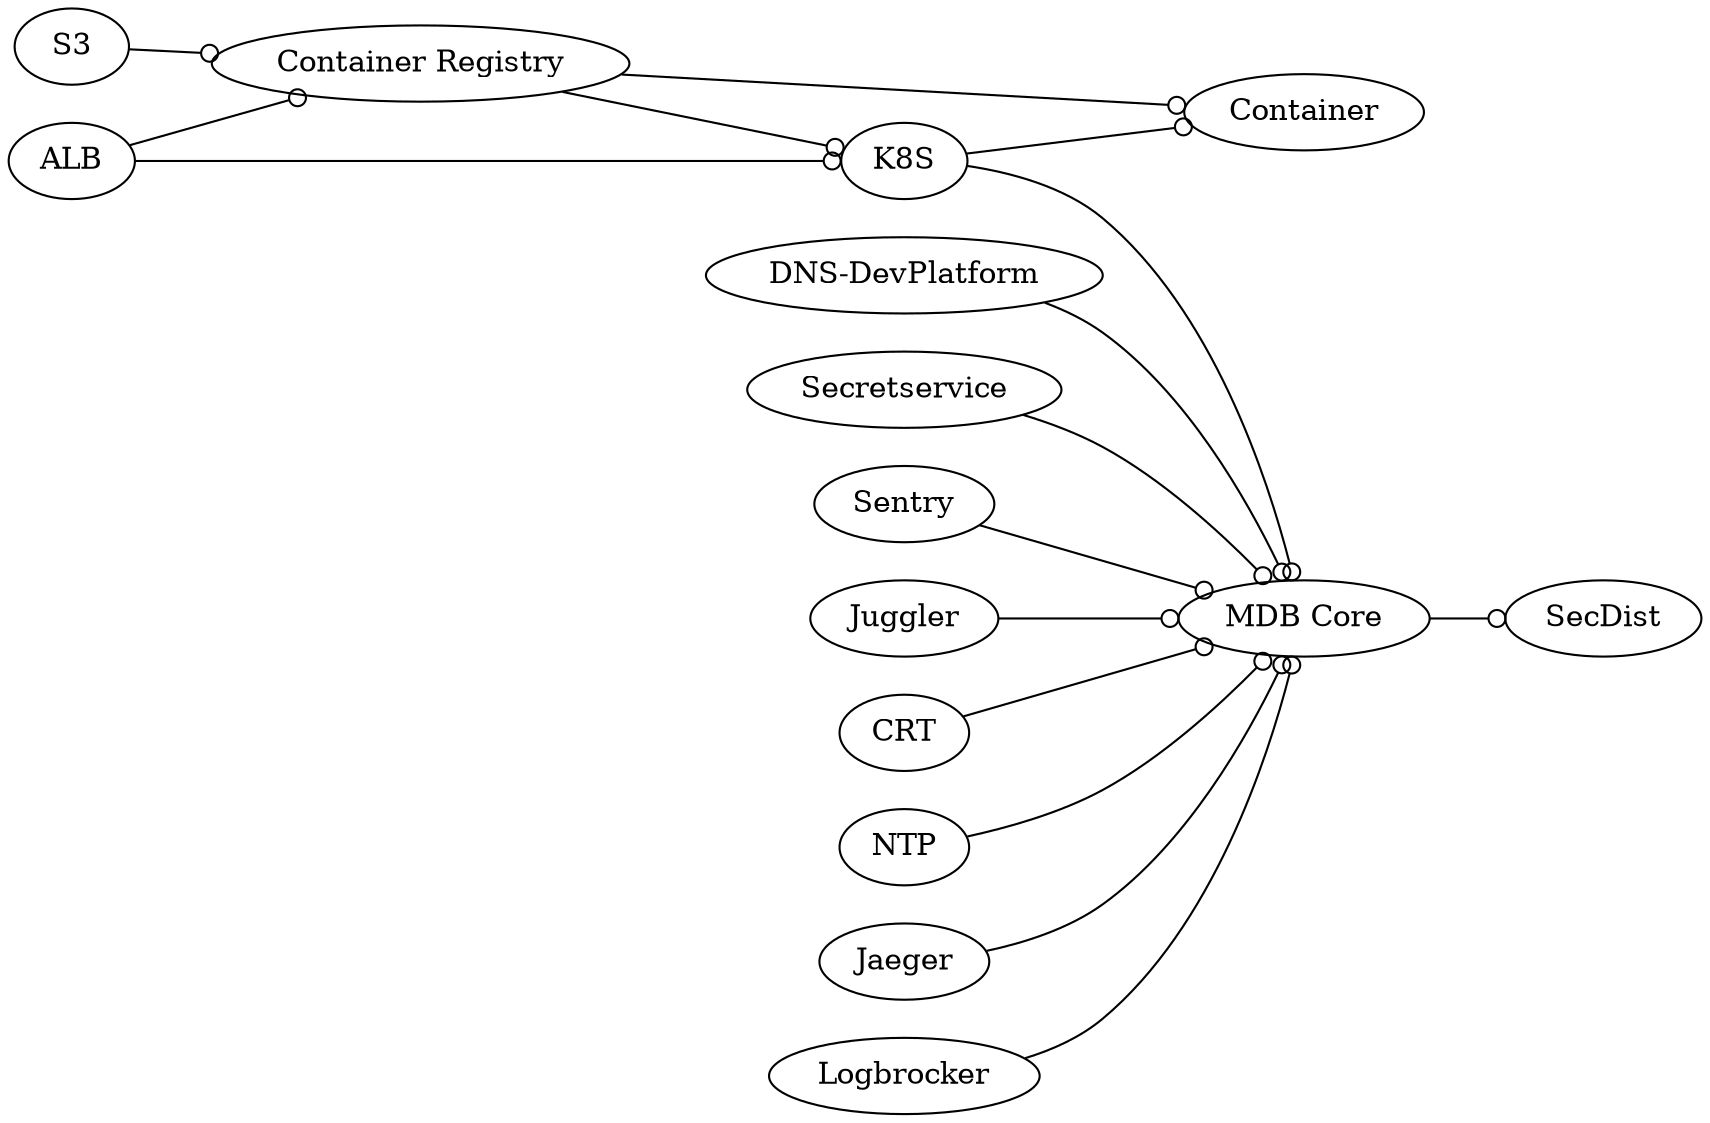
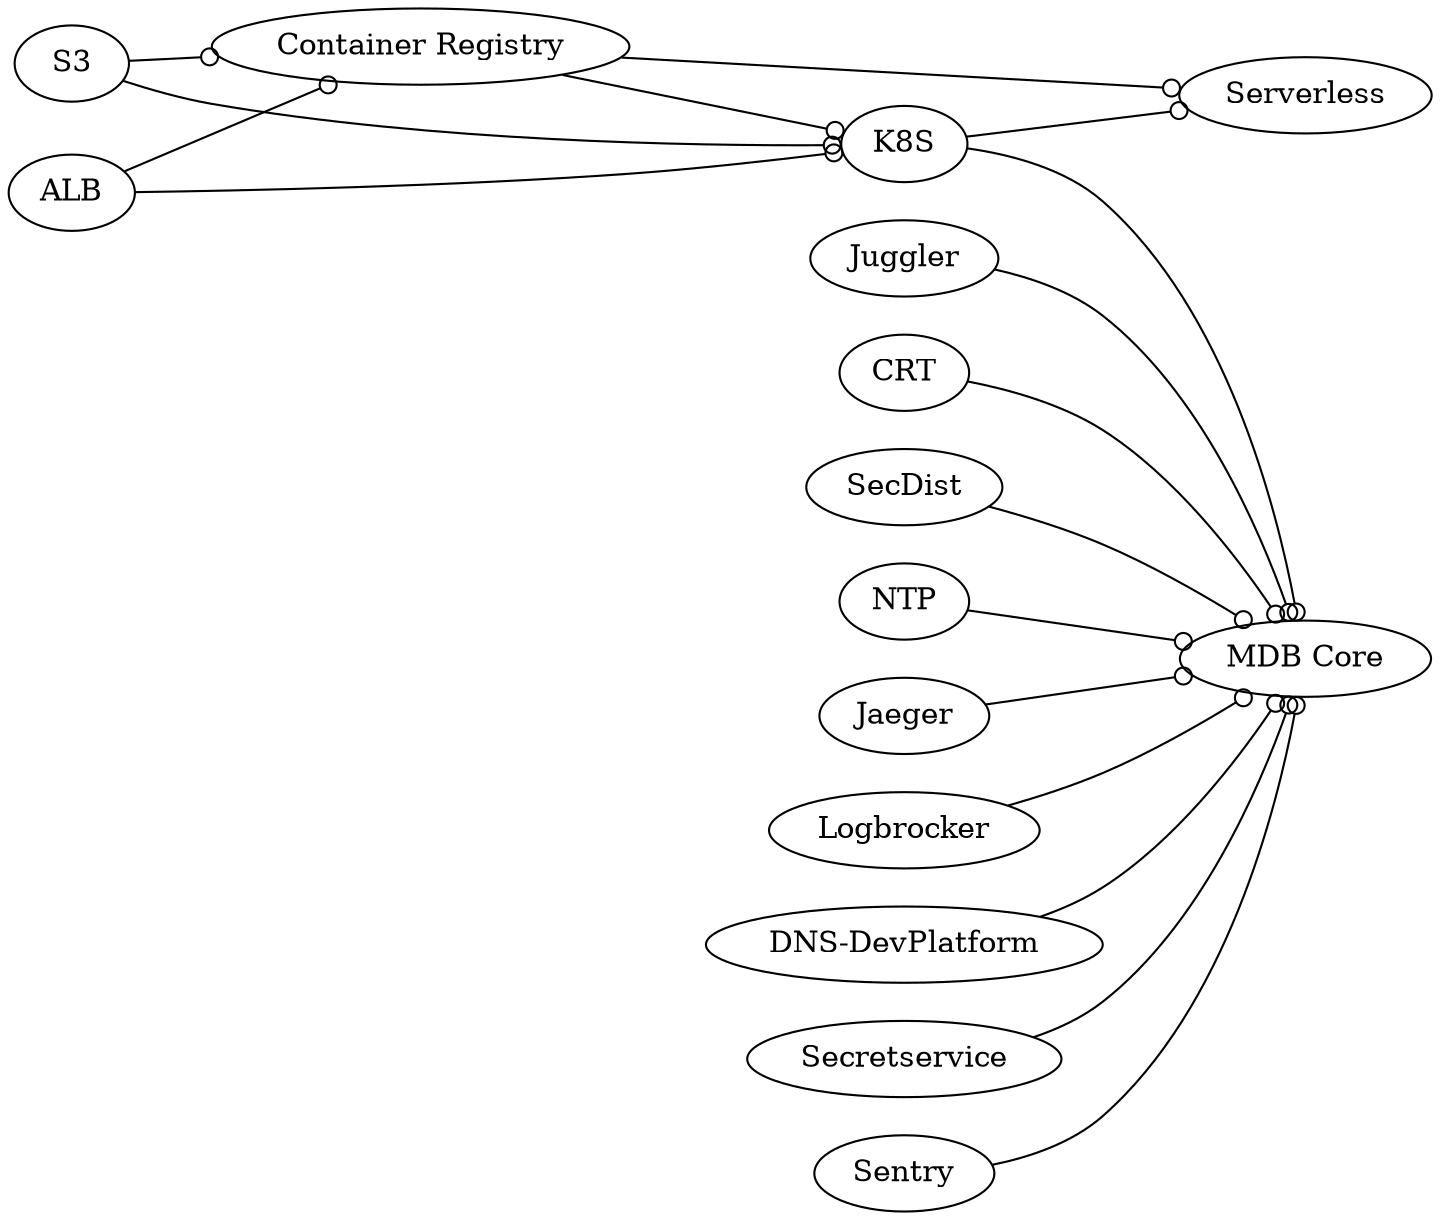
(1304, 112) -> (1305, 95)
none -> (471, 134)
(1459, 618) -> (1117, 551)
